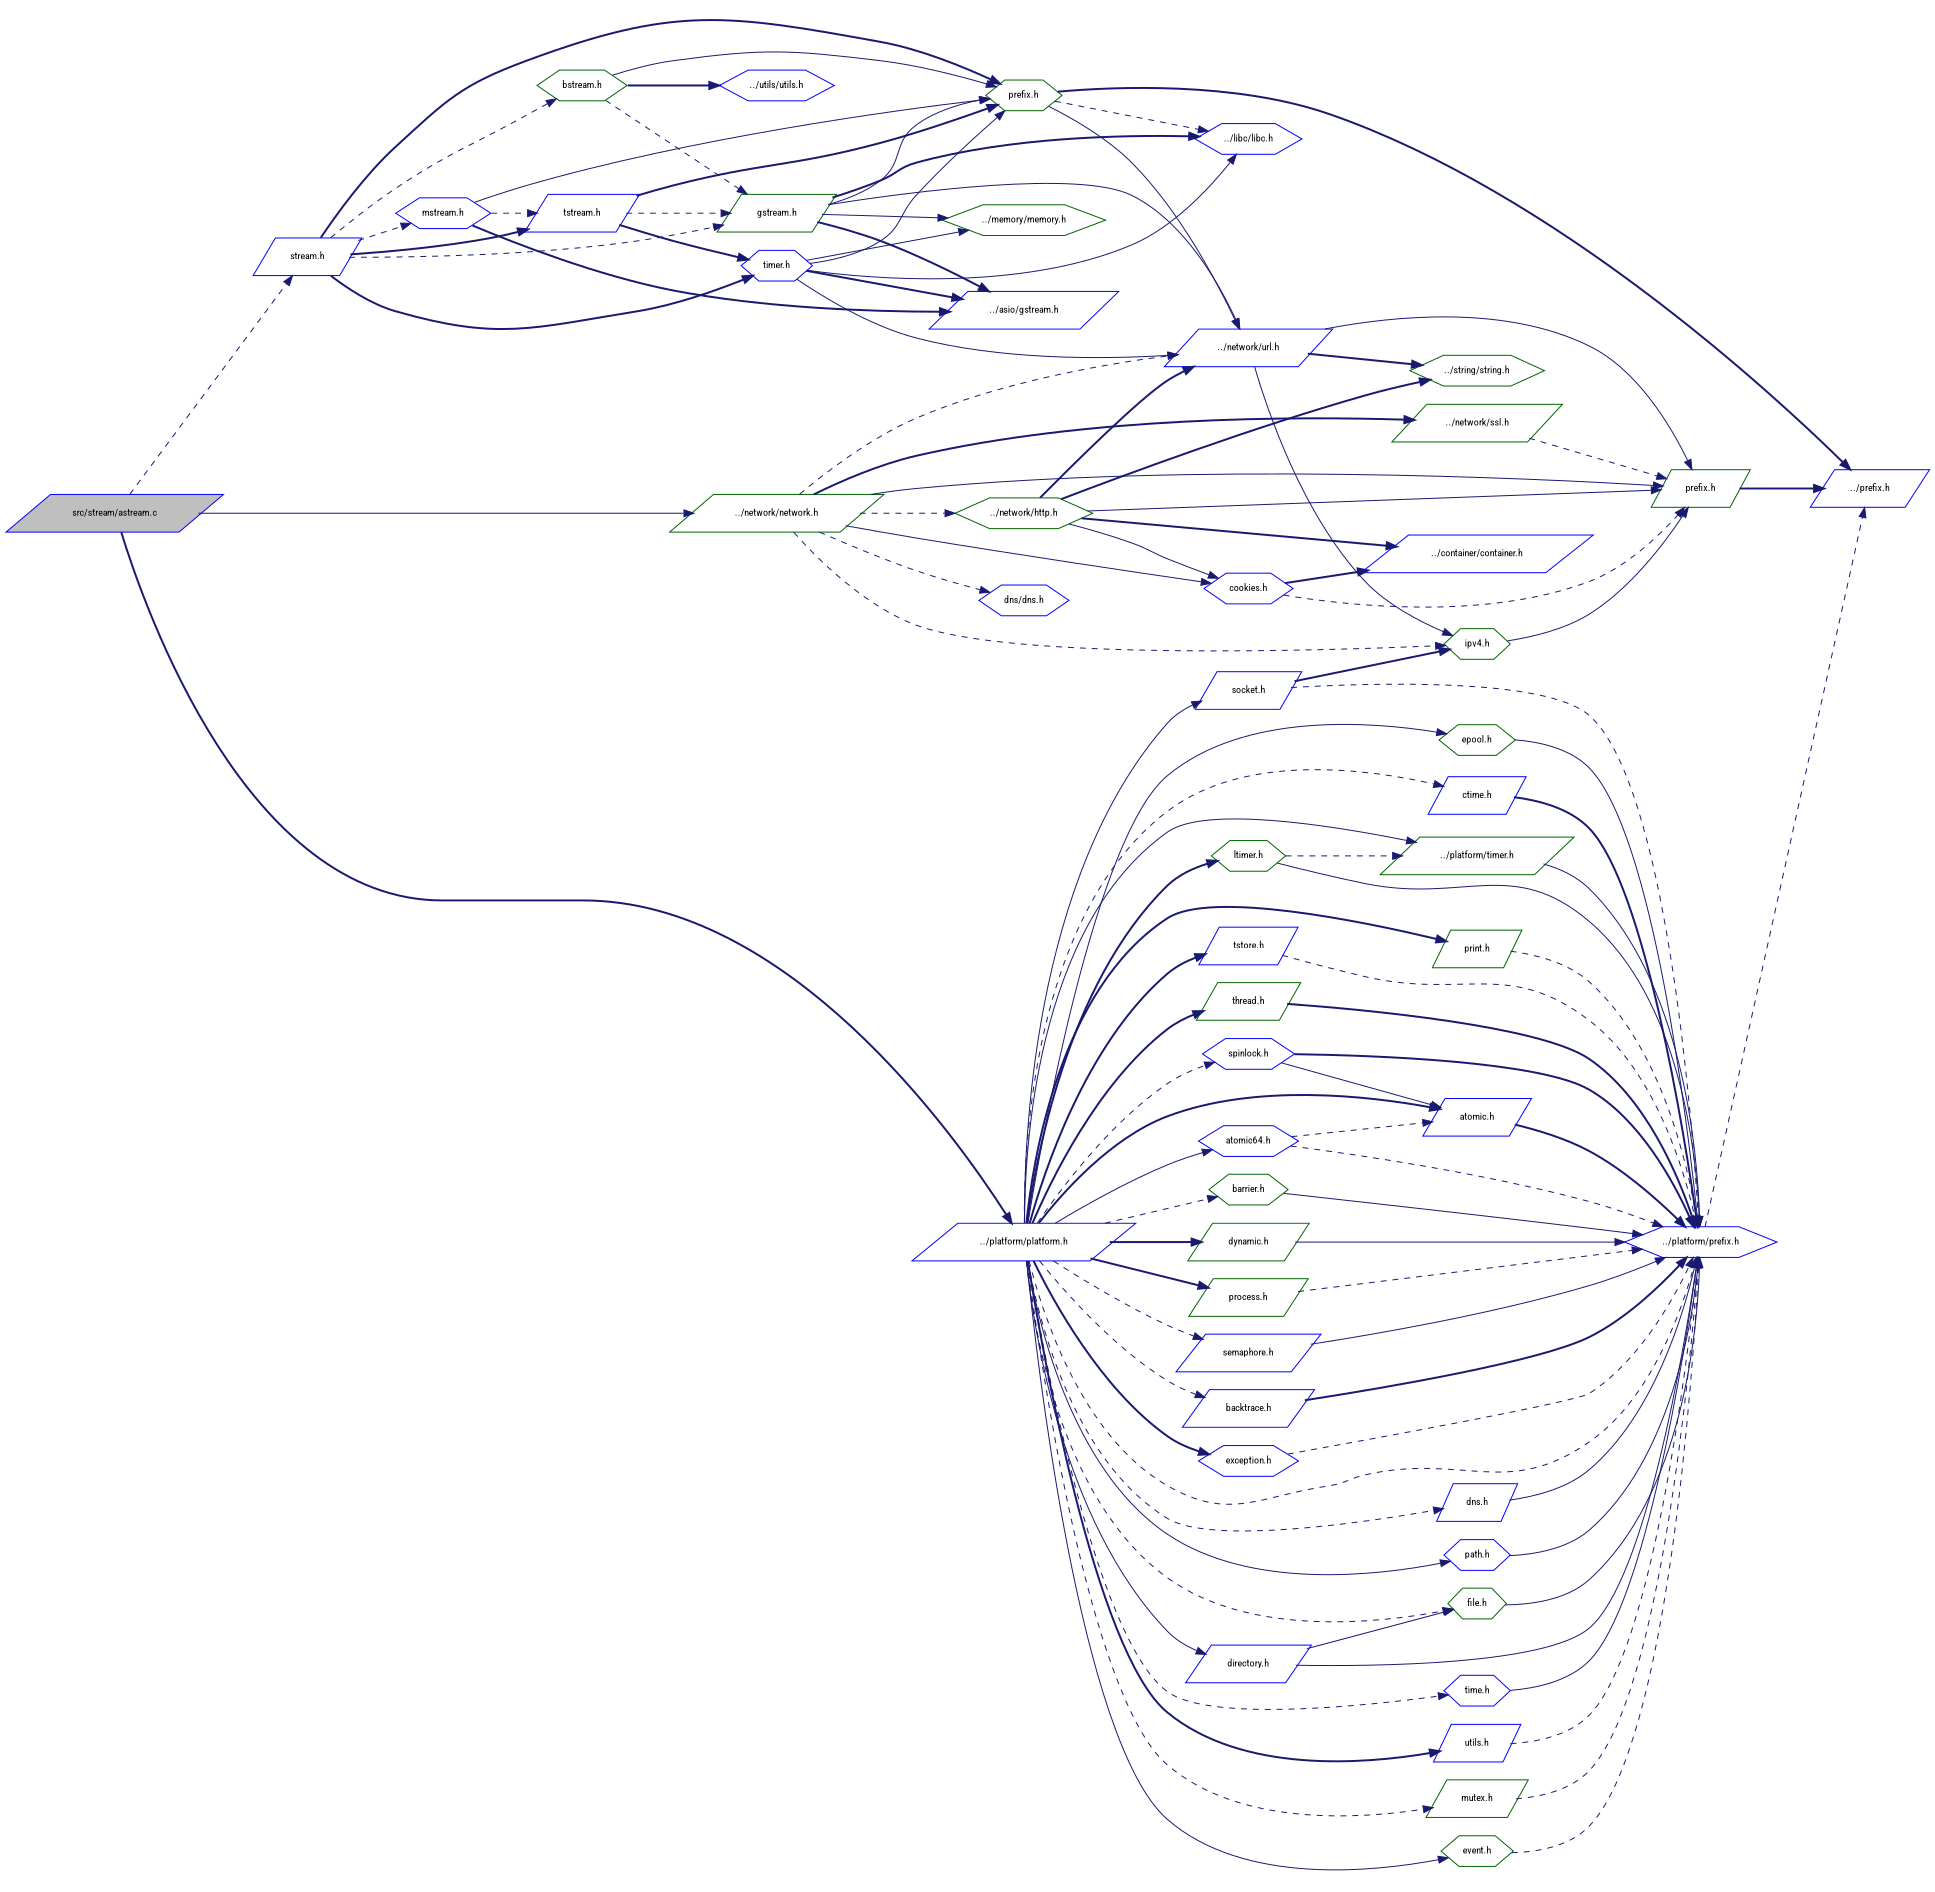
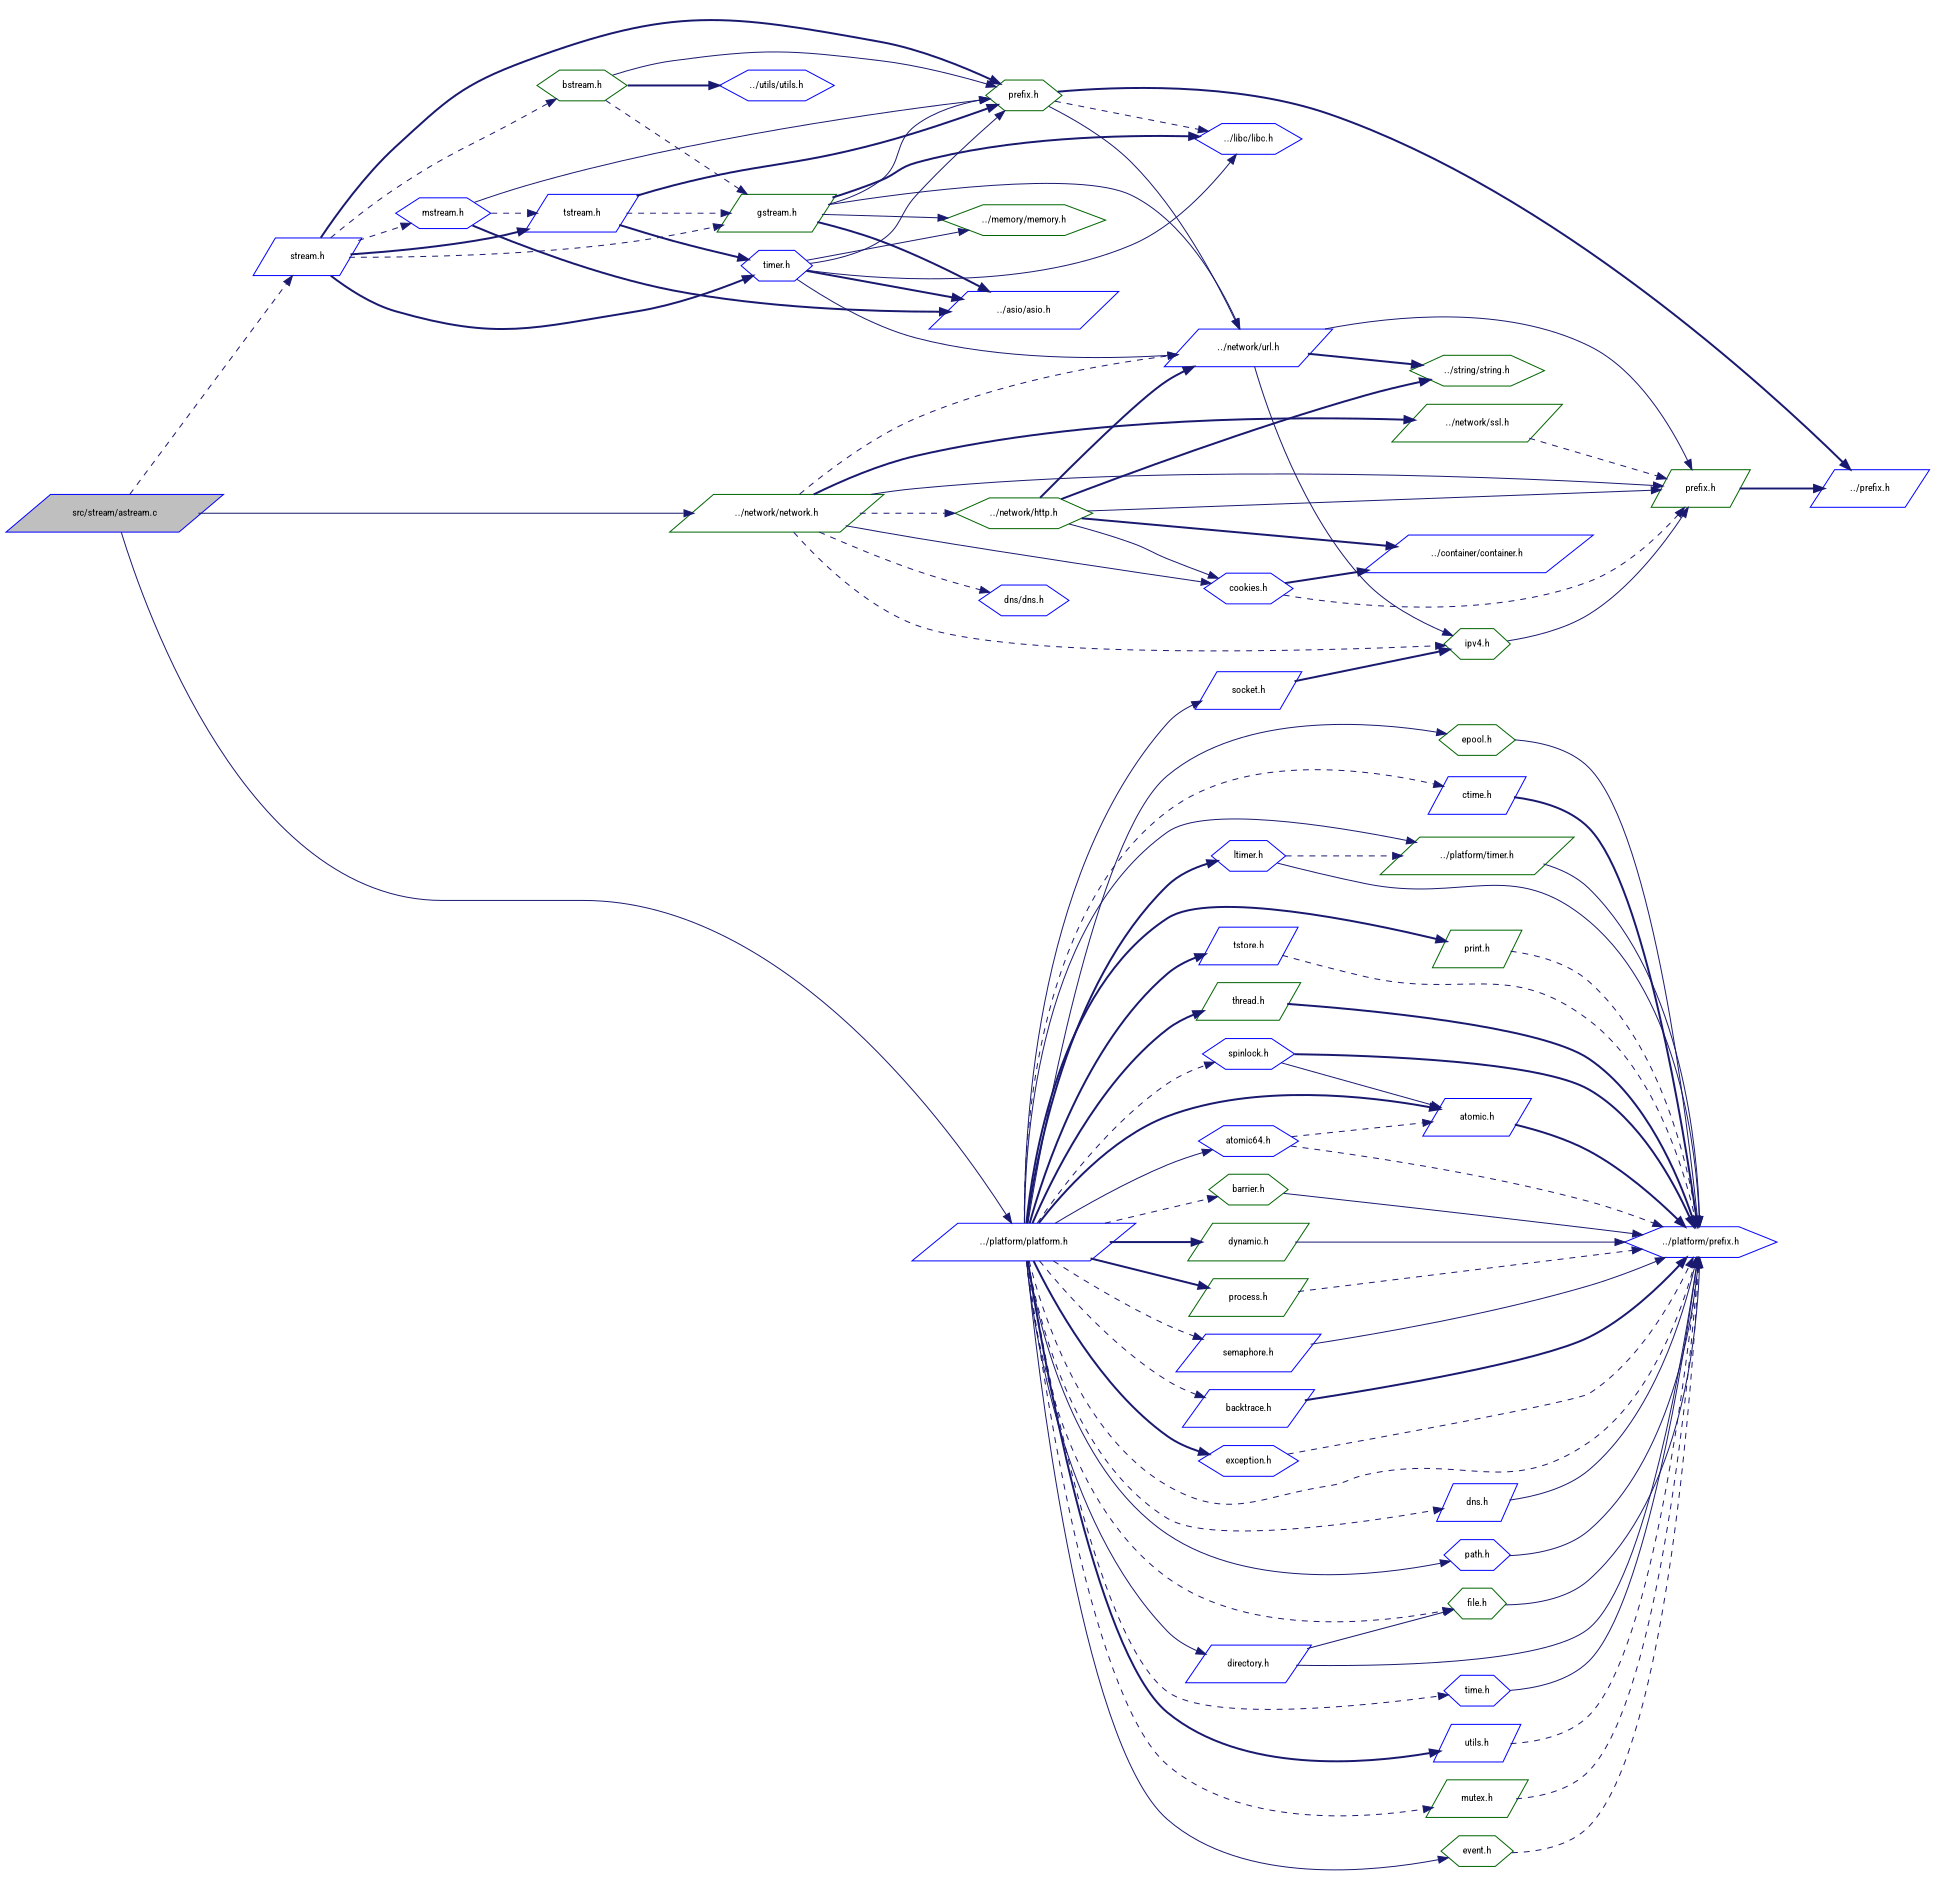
(1024, 310) -> (1024, 310)
(1638, 811) -> none
(1248, 856) -> (1248, 856)
(1784, 872) -> none
(527, 900) -> (527, 900)
